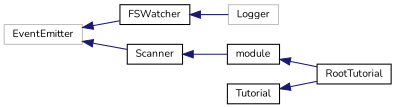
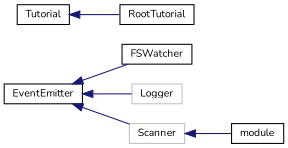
(215, 15) -> (112, 94)
(43, 34) -> (43, 94)
(155, 54) -> (157, 134)
(304, 64) -> none
